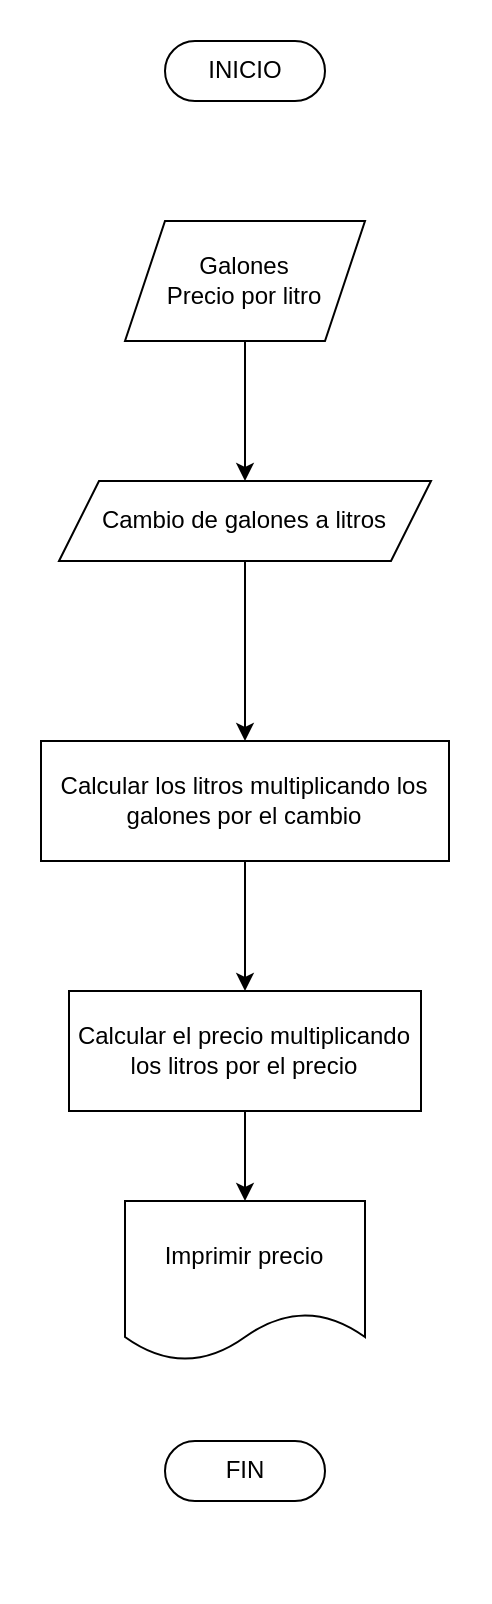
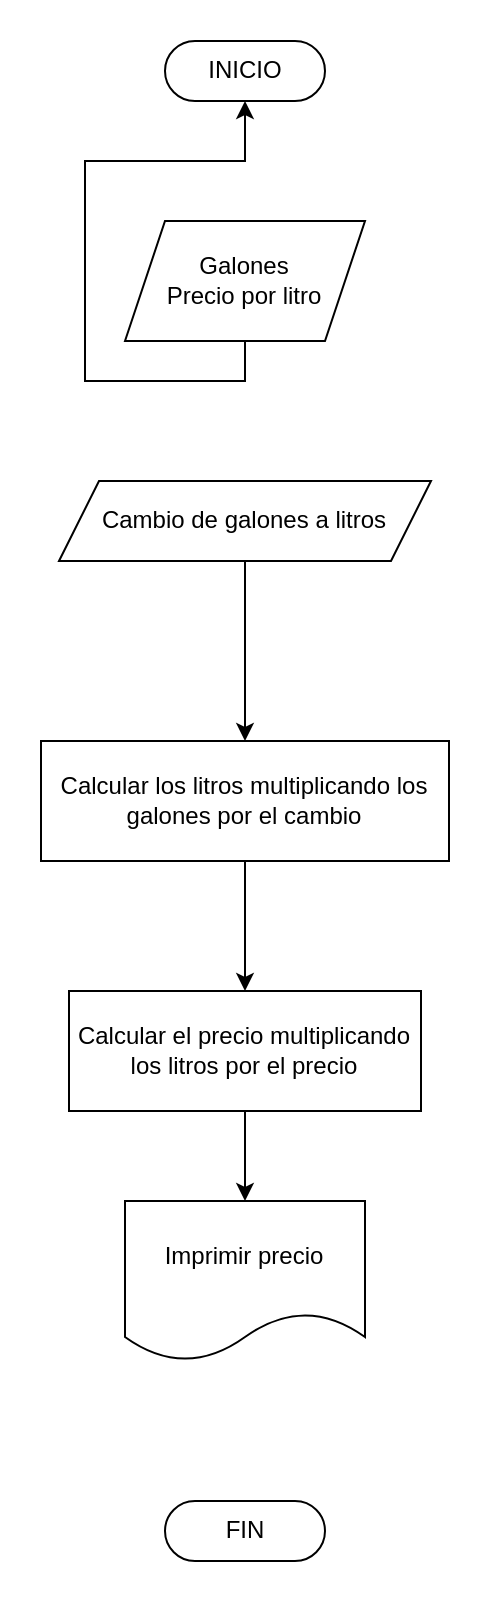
(245, 423) -> (85, 249)
(245, 1471) -> (245, 1531)
